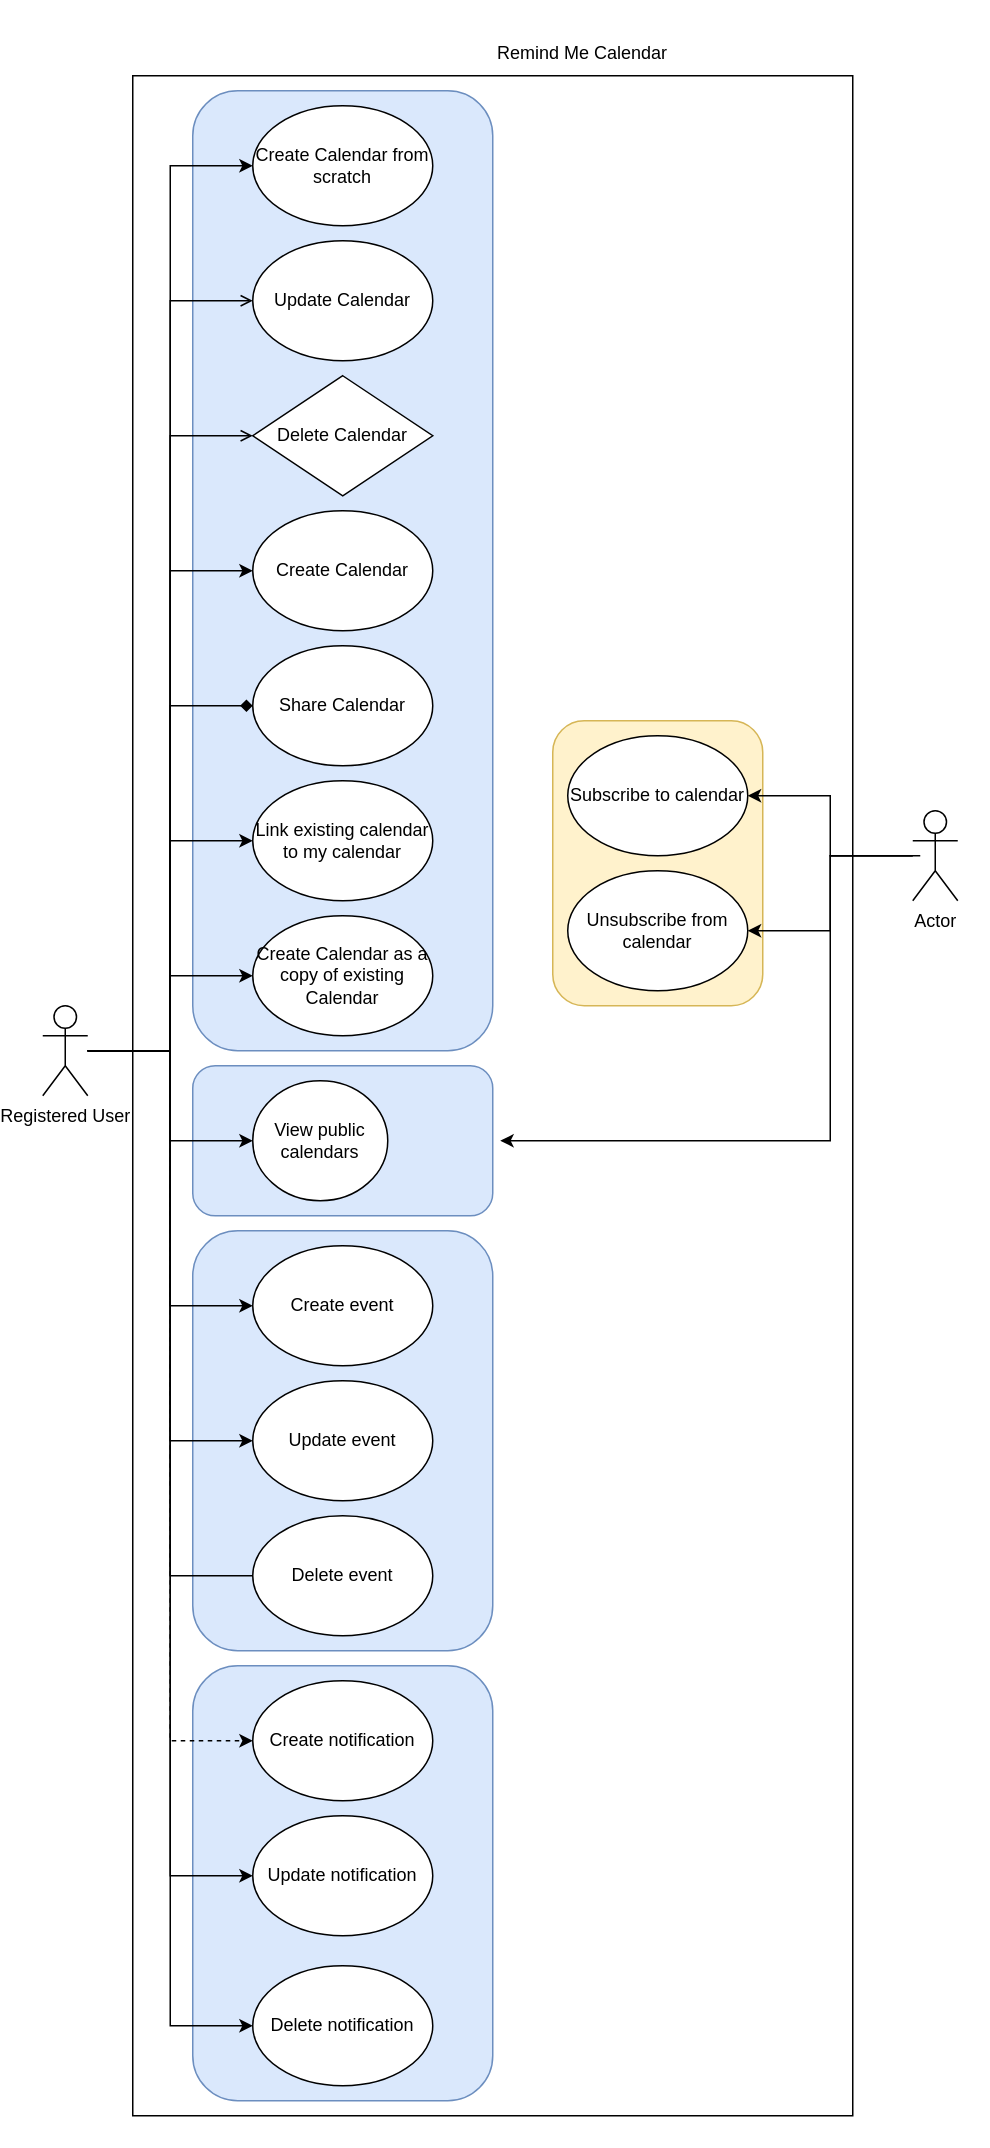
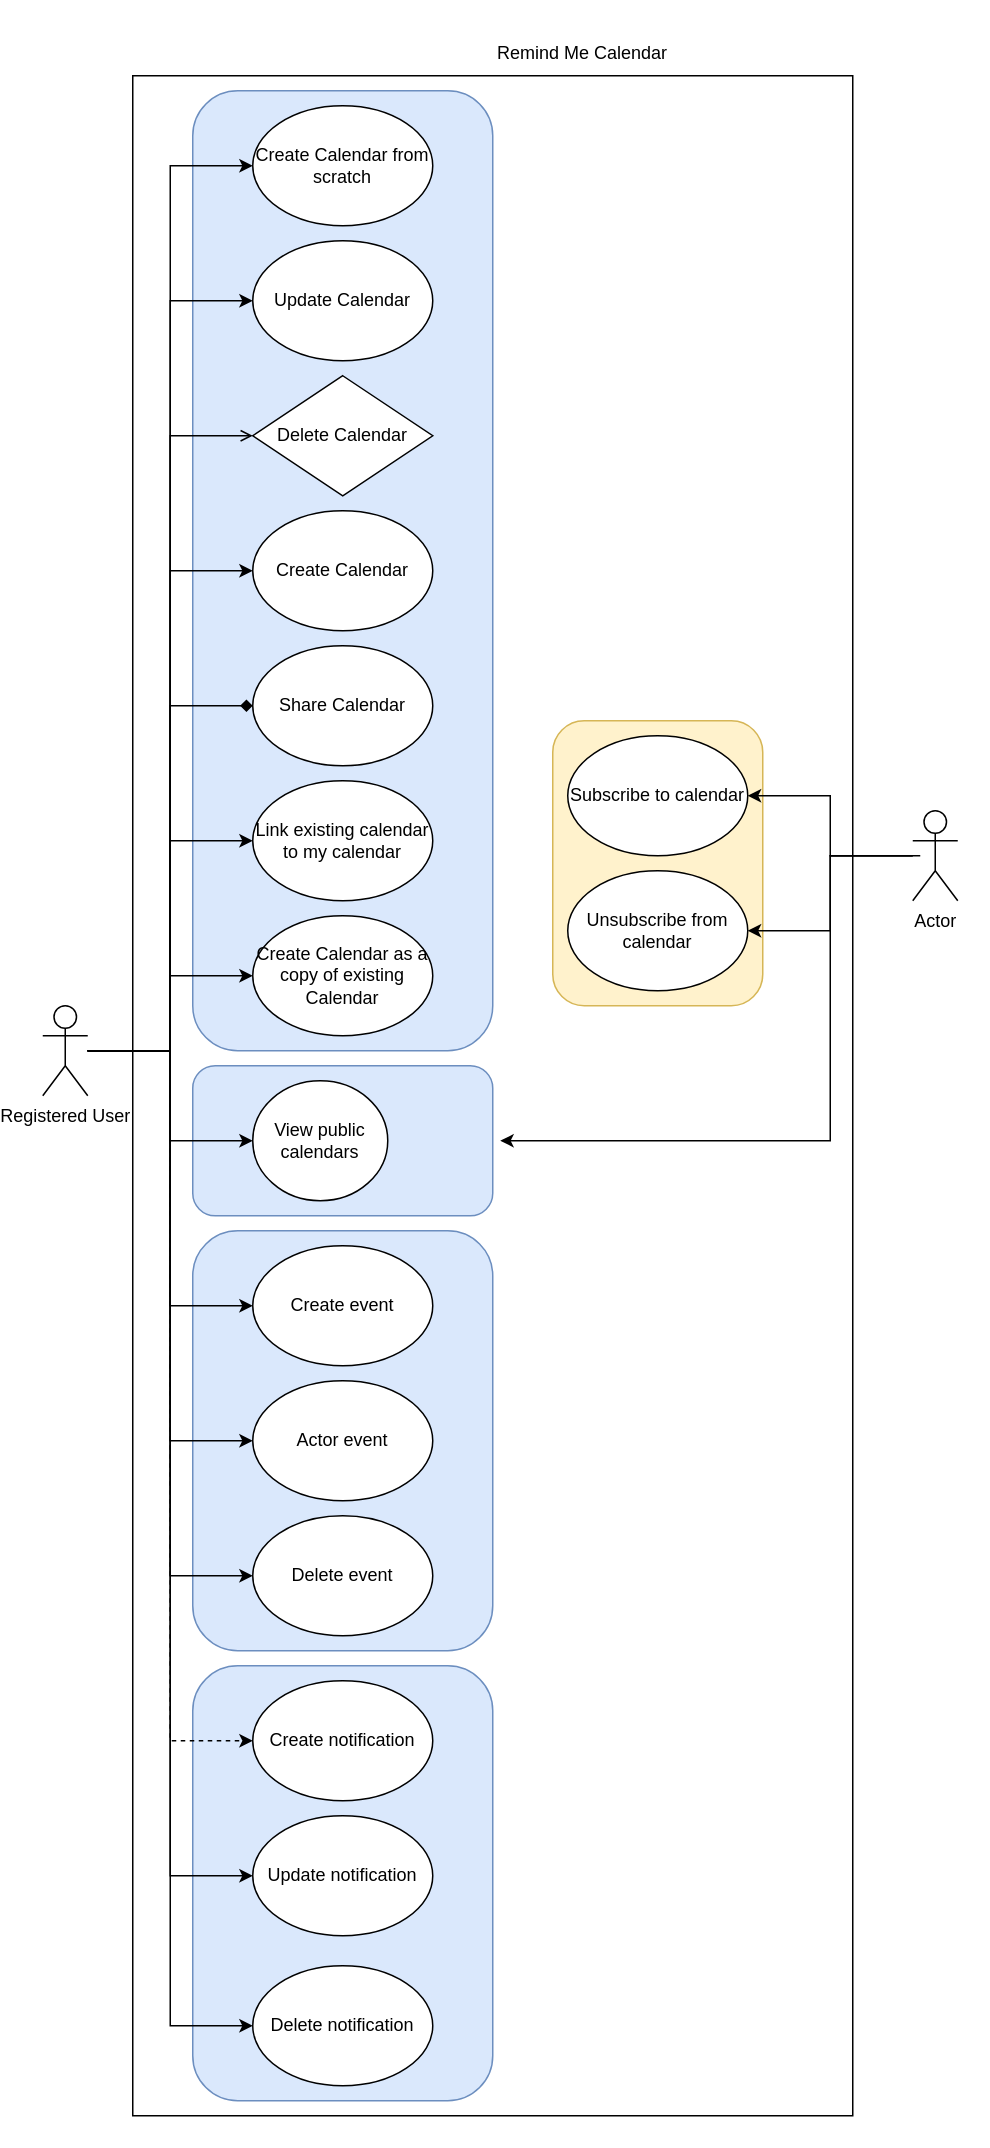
(243, 301) -> (241, 301)
(343, 1441) -> (343, 1441)
(245, 1576) -> (241, 1576)
